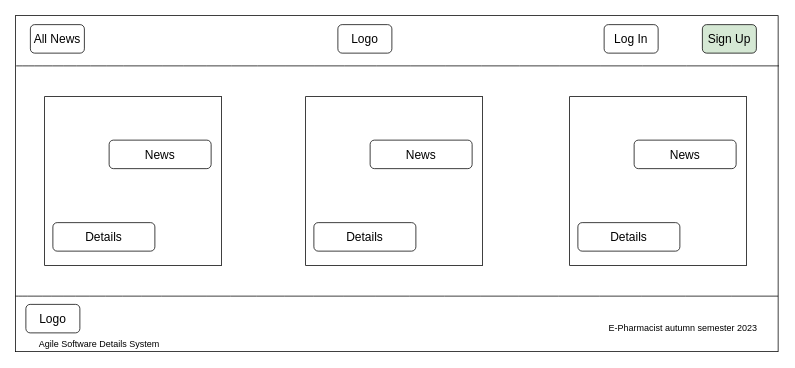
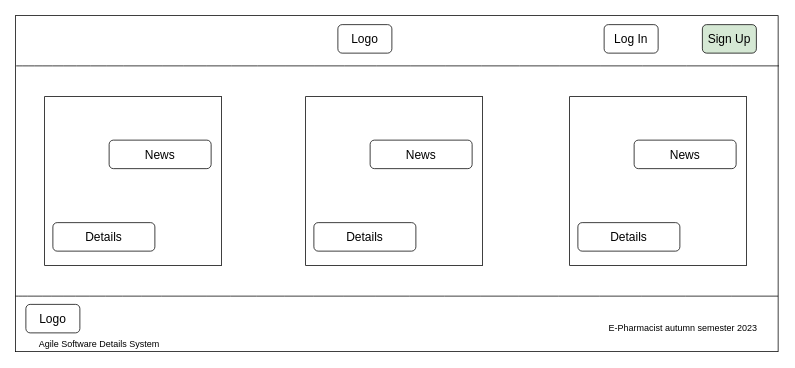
(57, 39) -> none
